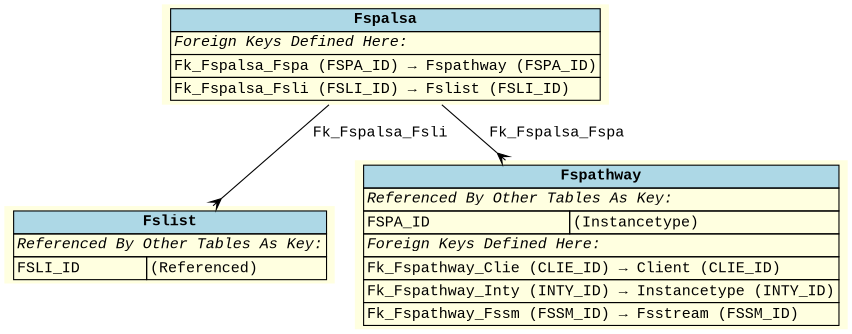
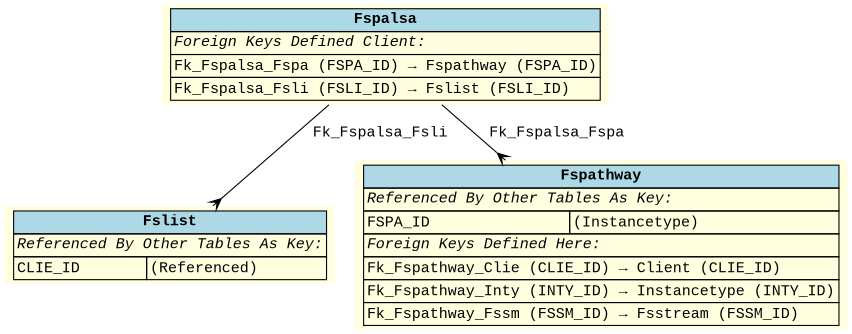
(291, 41) -> (300, 41)
(49, 268) -> (49, 268)
